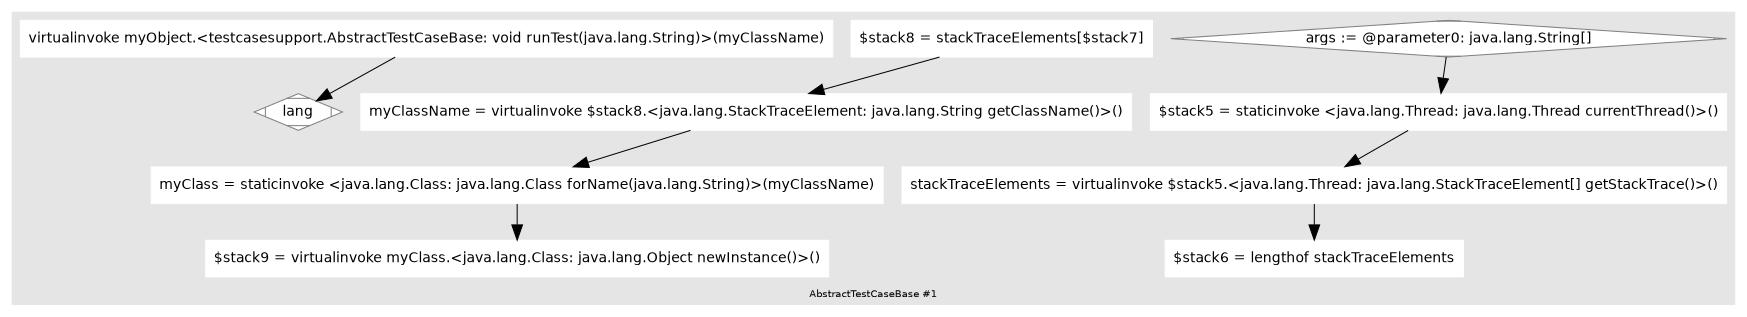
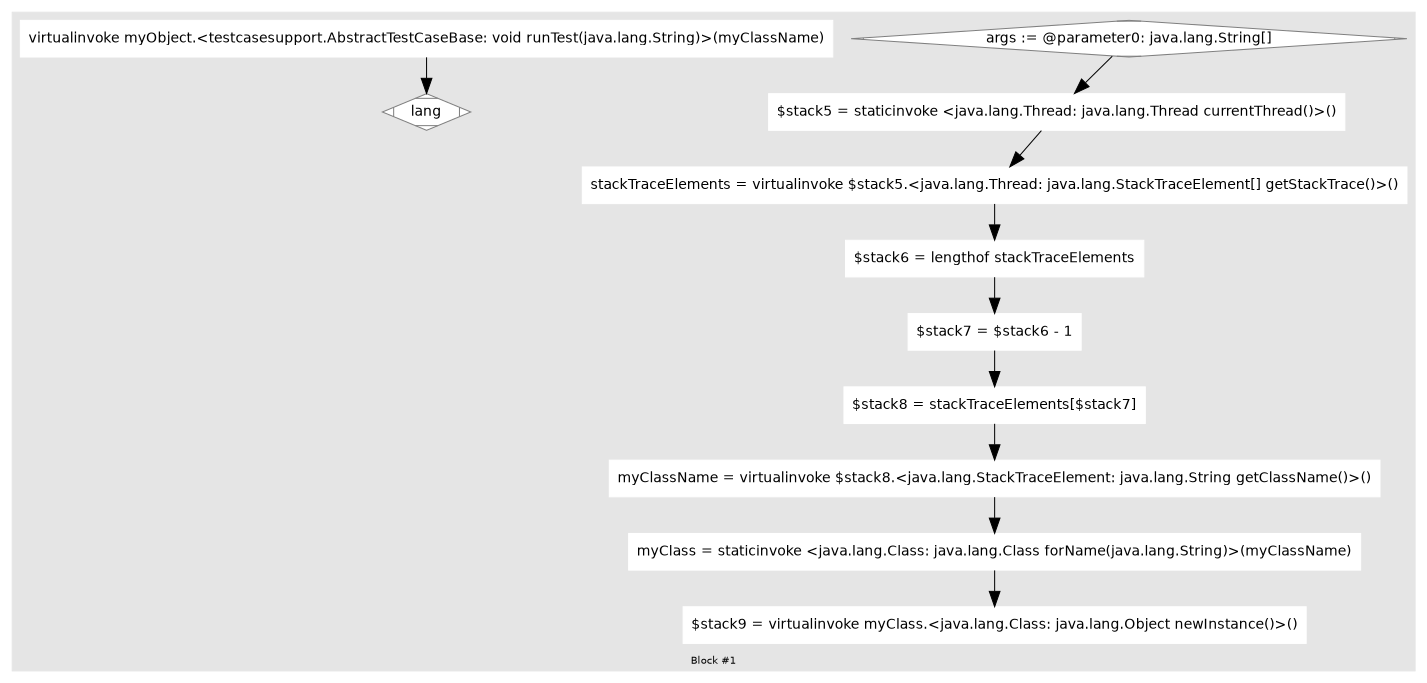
(873, 295) -> (714, 661)
none -> (995, 332)
